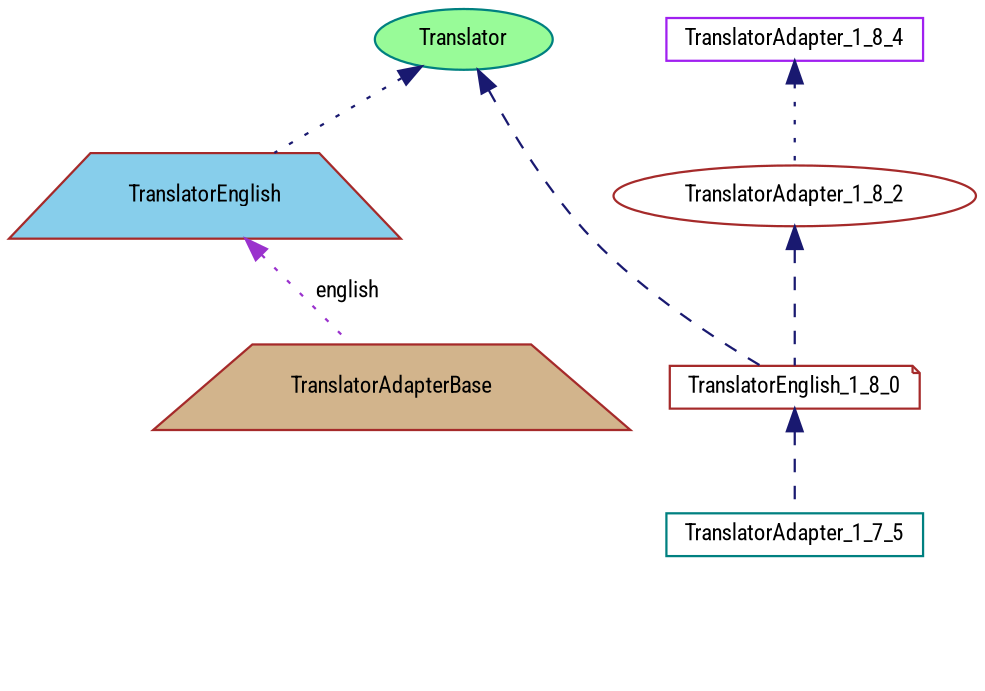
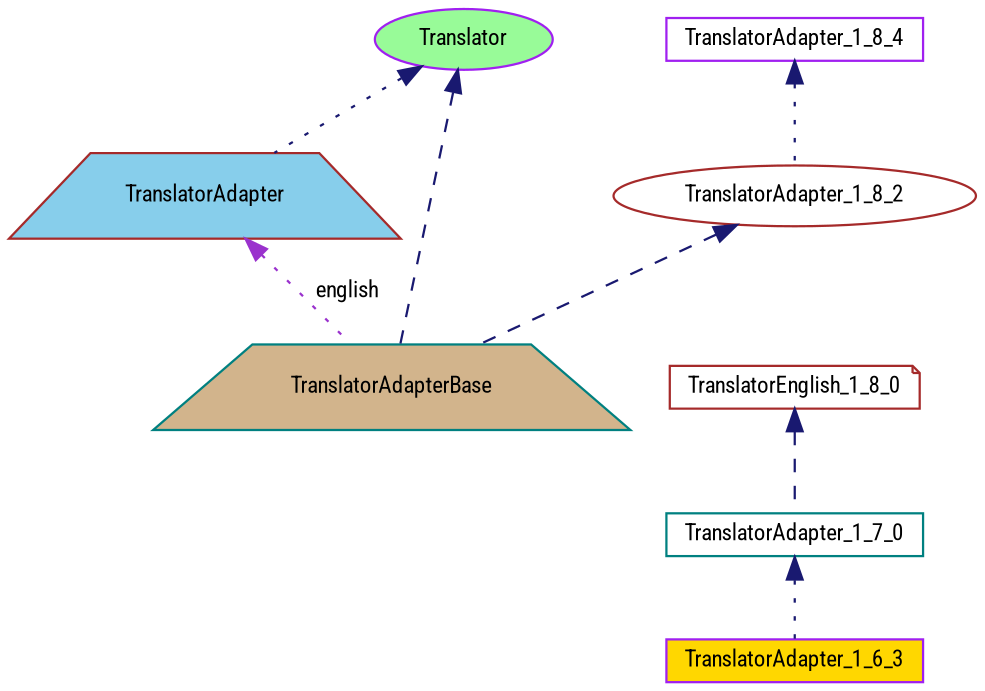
(464, 39) -> (464, 39)
(205, 196) -> (205, 196)
(603, 249) -> (427, 218)
(795, 308) -> (598, 289)
(392, 387) -> (392, 387)
(795, 535) -> (795, 535)
none -> (795, 661)
